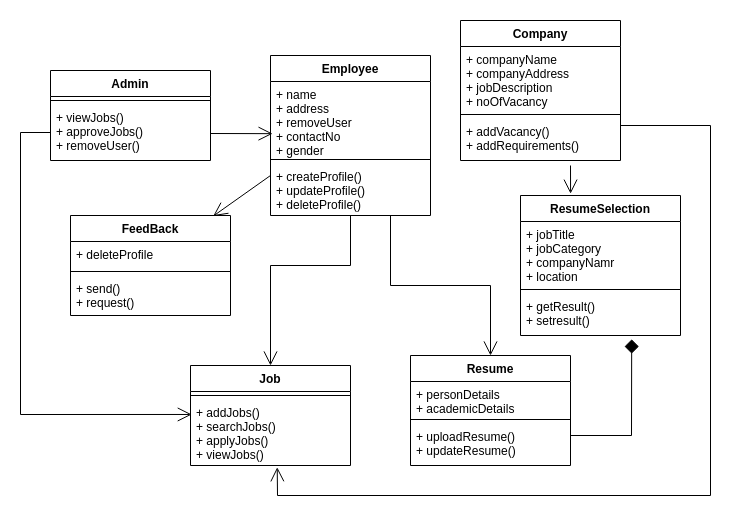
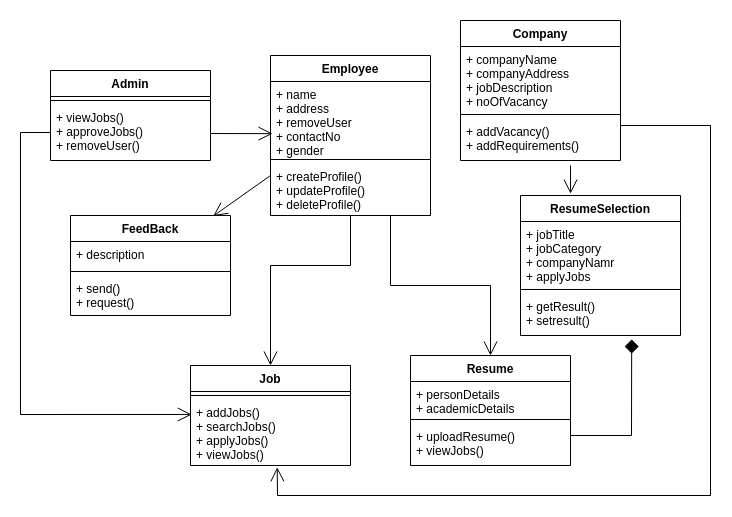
(555, 235) -> (555, 235)
(120, 255) -> (115, 255)
(467, 437) -> (467, 437)
